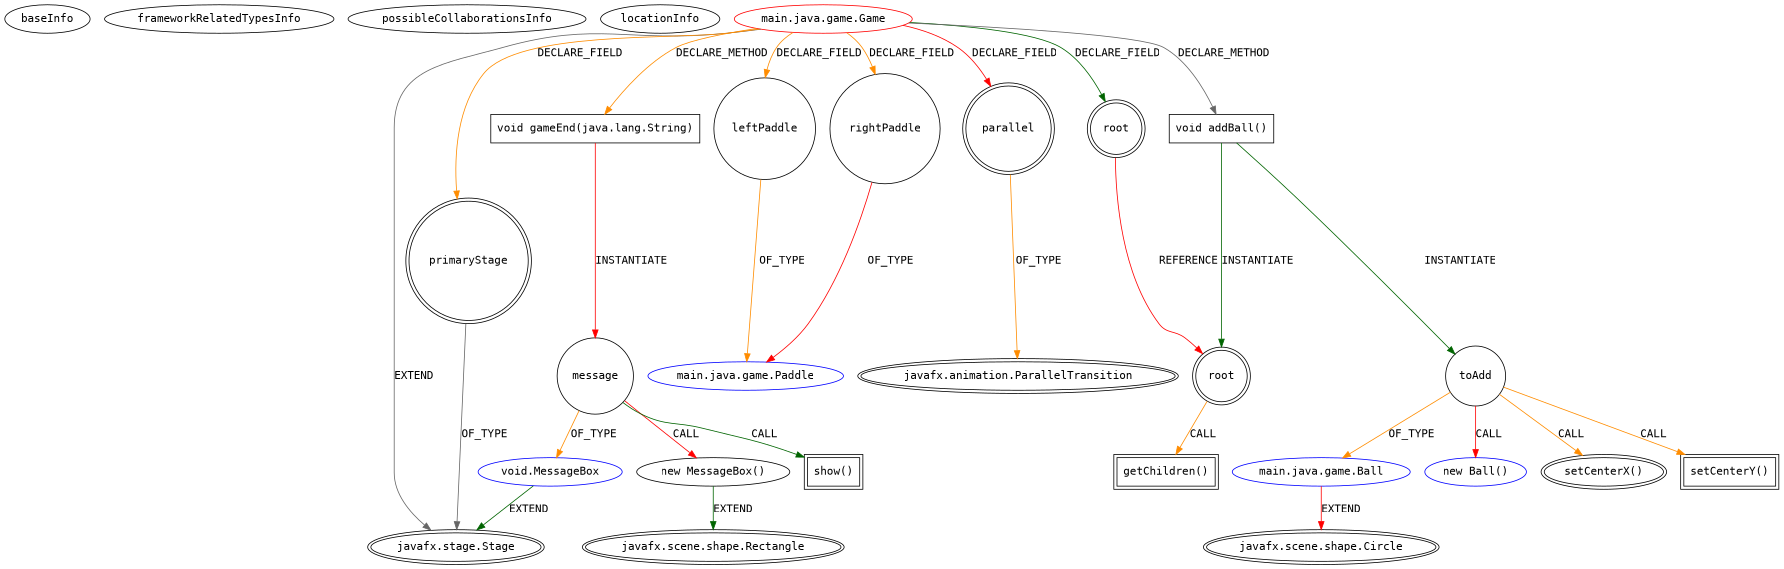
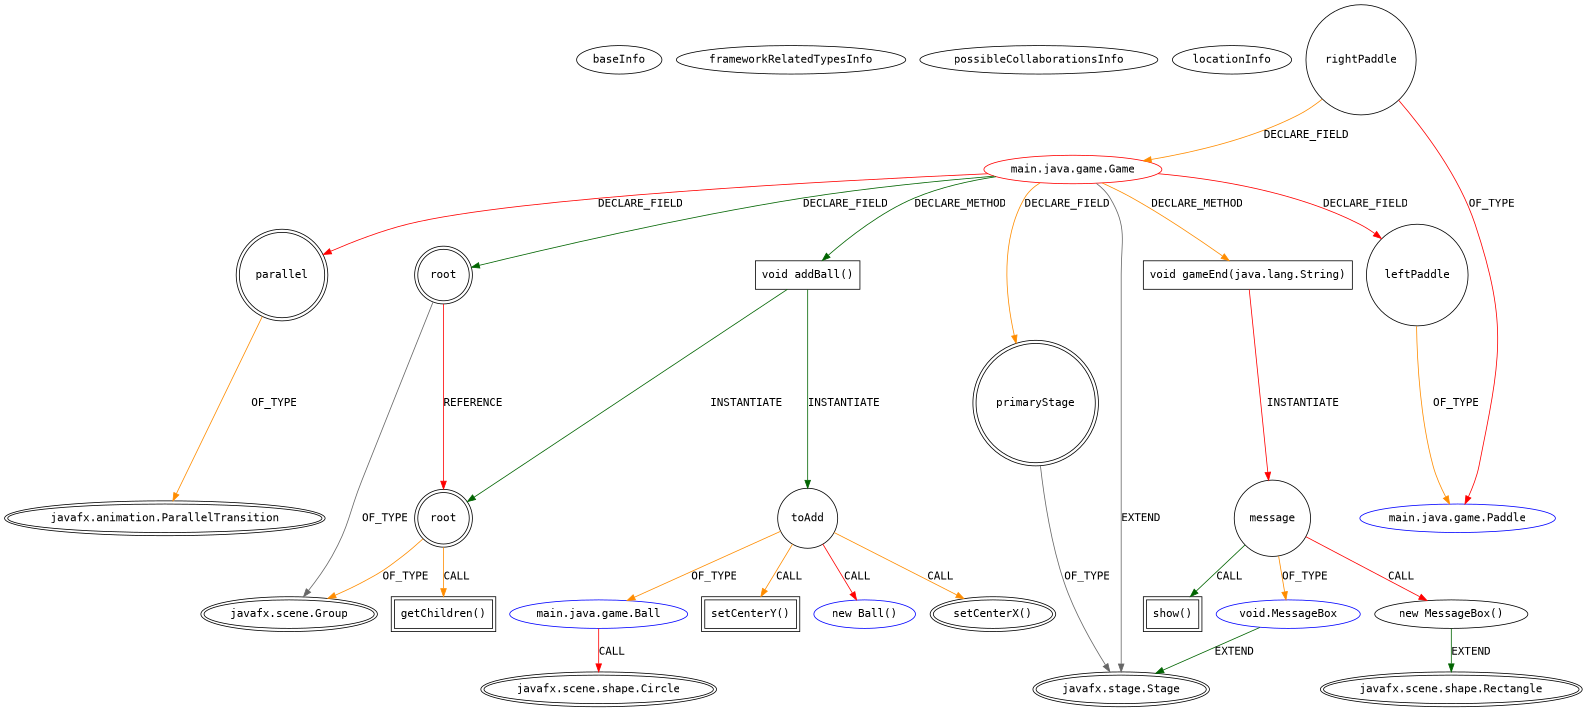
(1076, 33) -> (906, 202)
(776, 48) -> (1270, 192)
(862, 48) -> (1240, 138)
(1341, 509) -> (612, 652)
none -> (289, 614)
